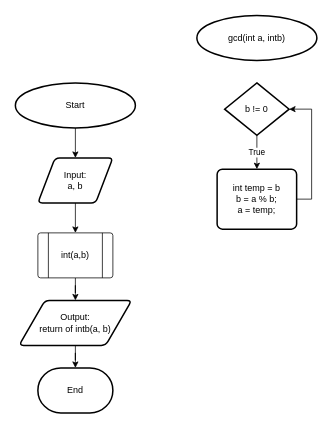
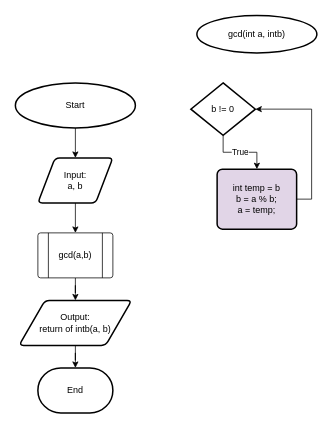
(257, 38) -> (257, 34)
(257, 109) -> (223, 109)
(257, 199) -> (257, 199)
(75, 255) -> (75, 255)
